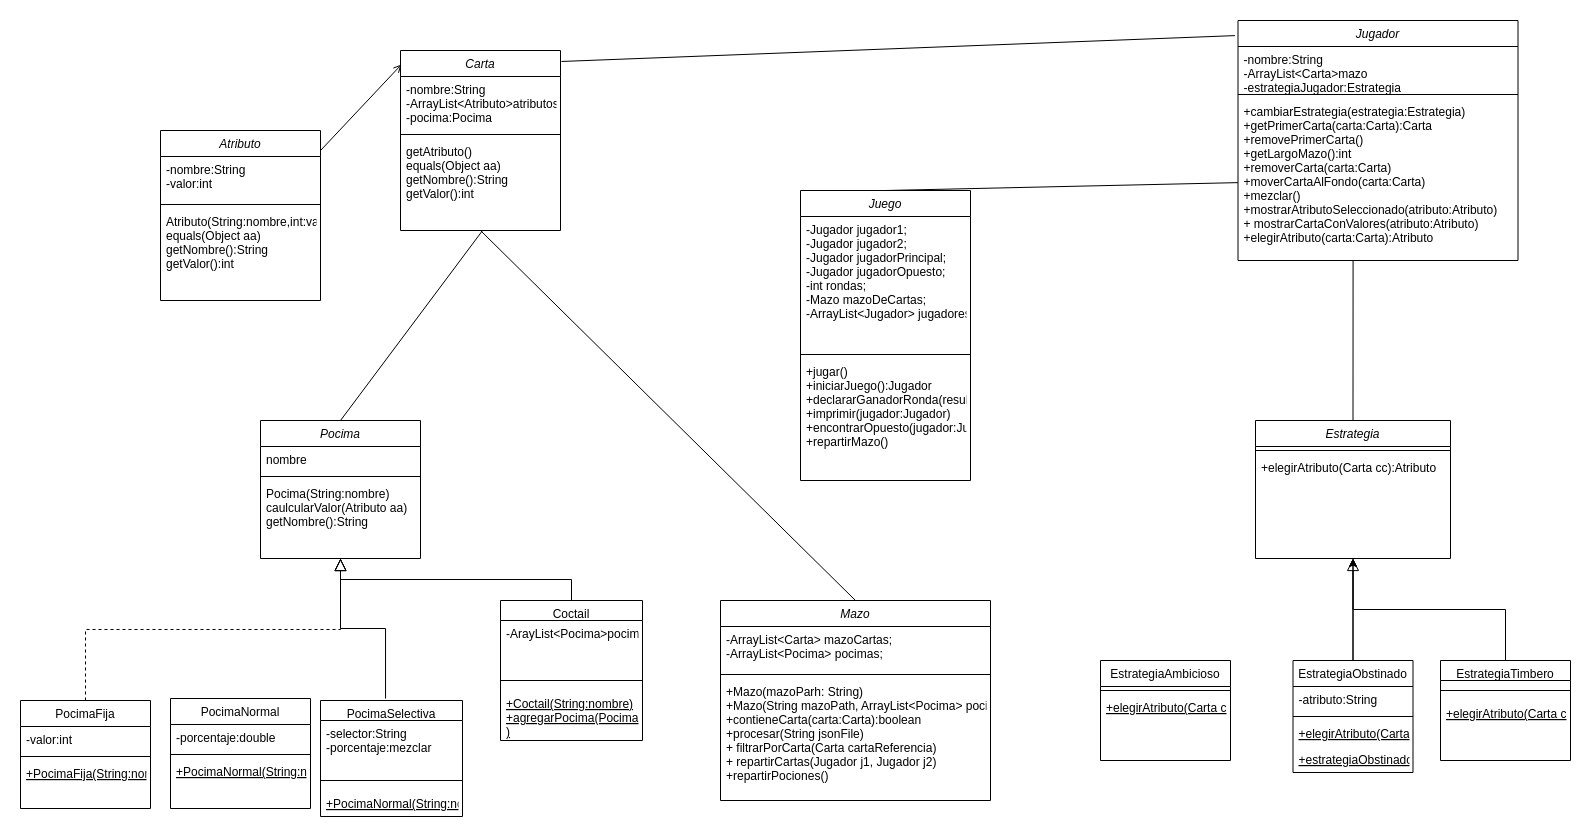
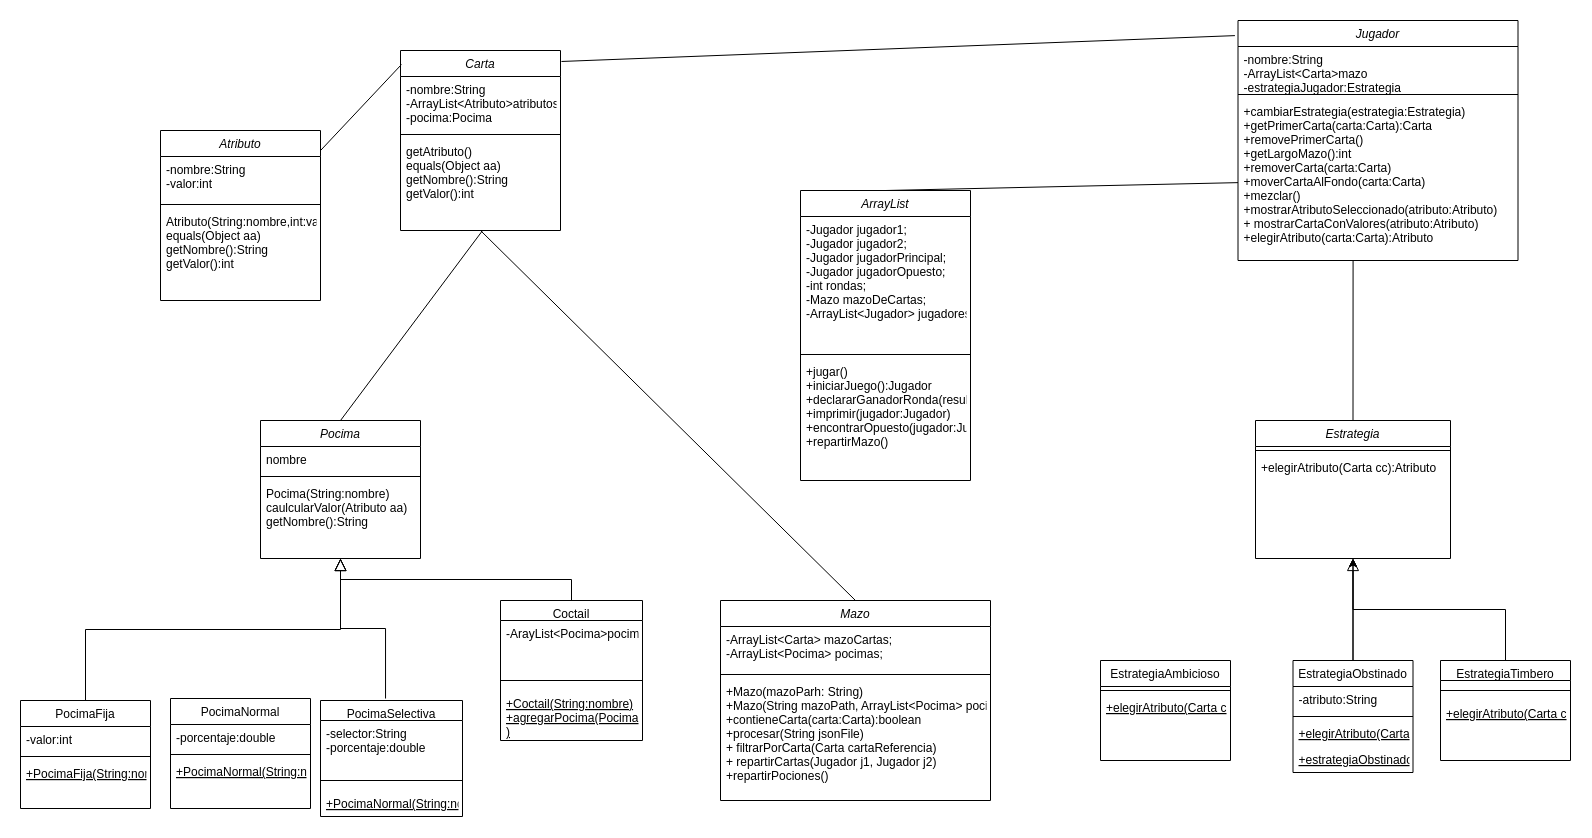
(398, 68) -> (399, 67)
(885, 204) -> (885, 204)
(179, 630) -> (179, 630)
(375, 734) -> (375, 734)
